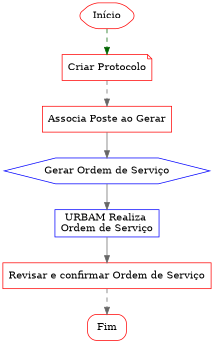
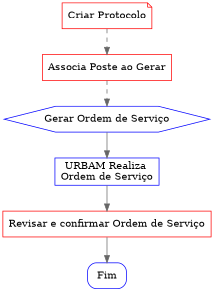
(107, 16) -> none
(107, 142) -> (107, 90)
(107, 298) -> (107, 246)
(107, 327) -> (107, 276)
